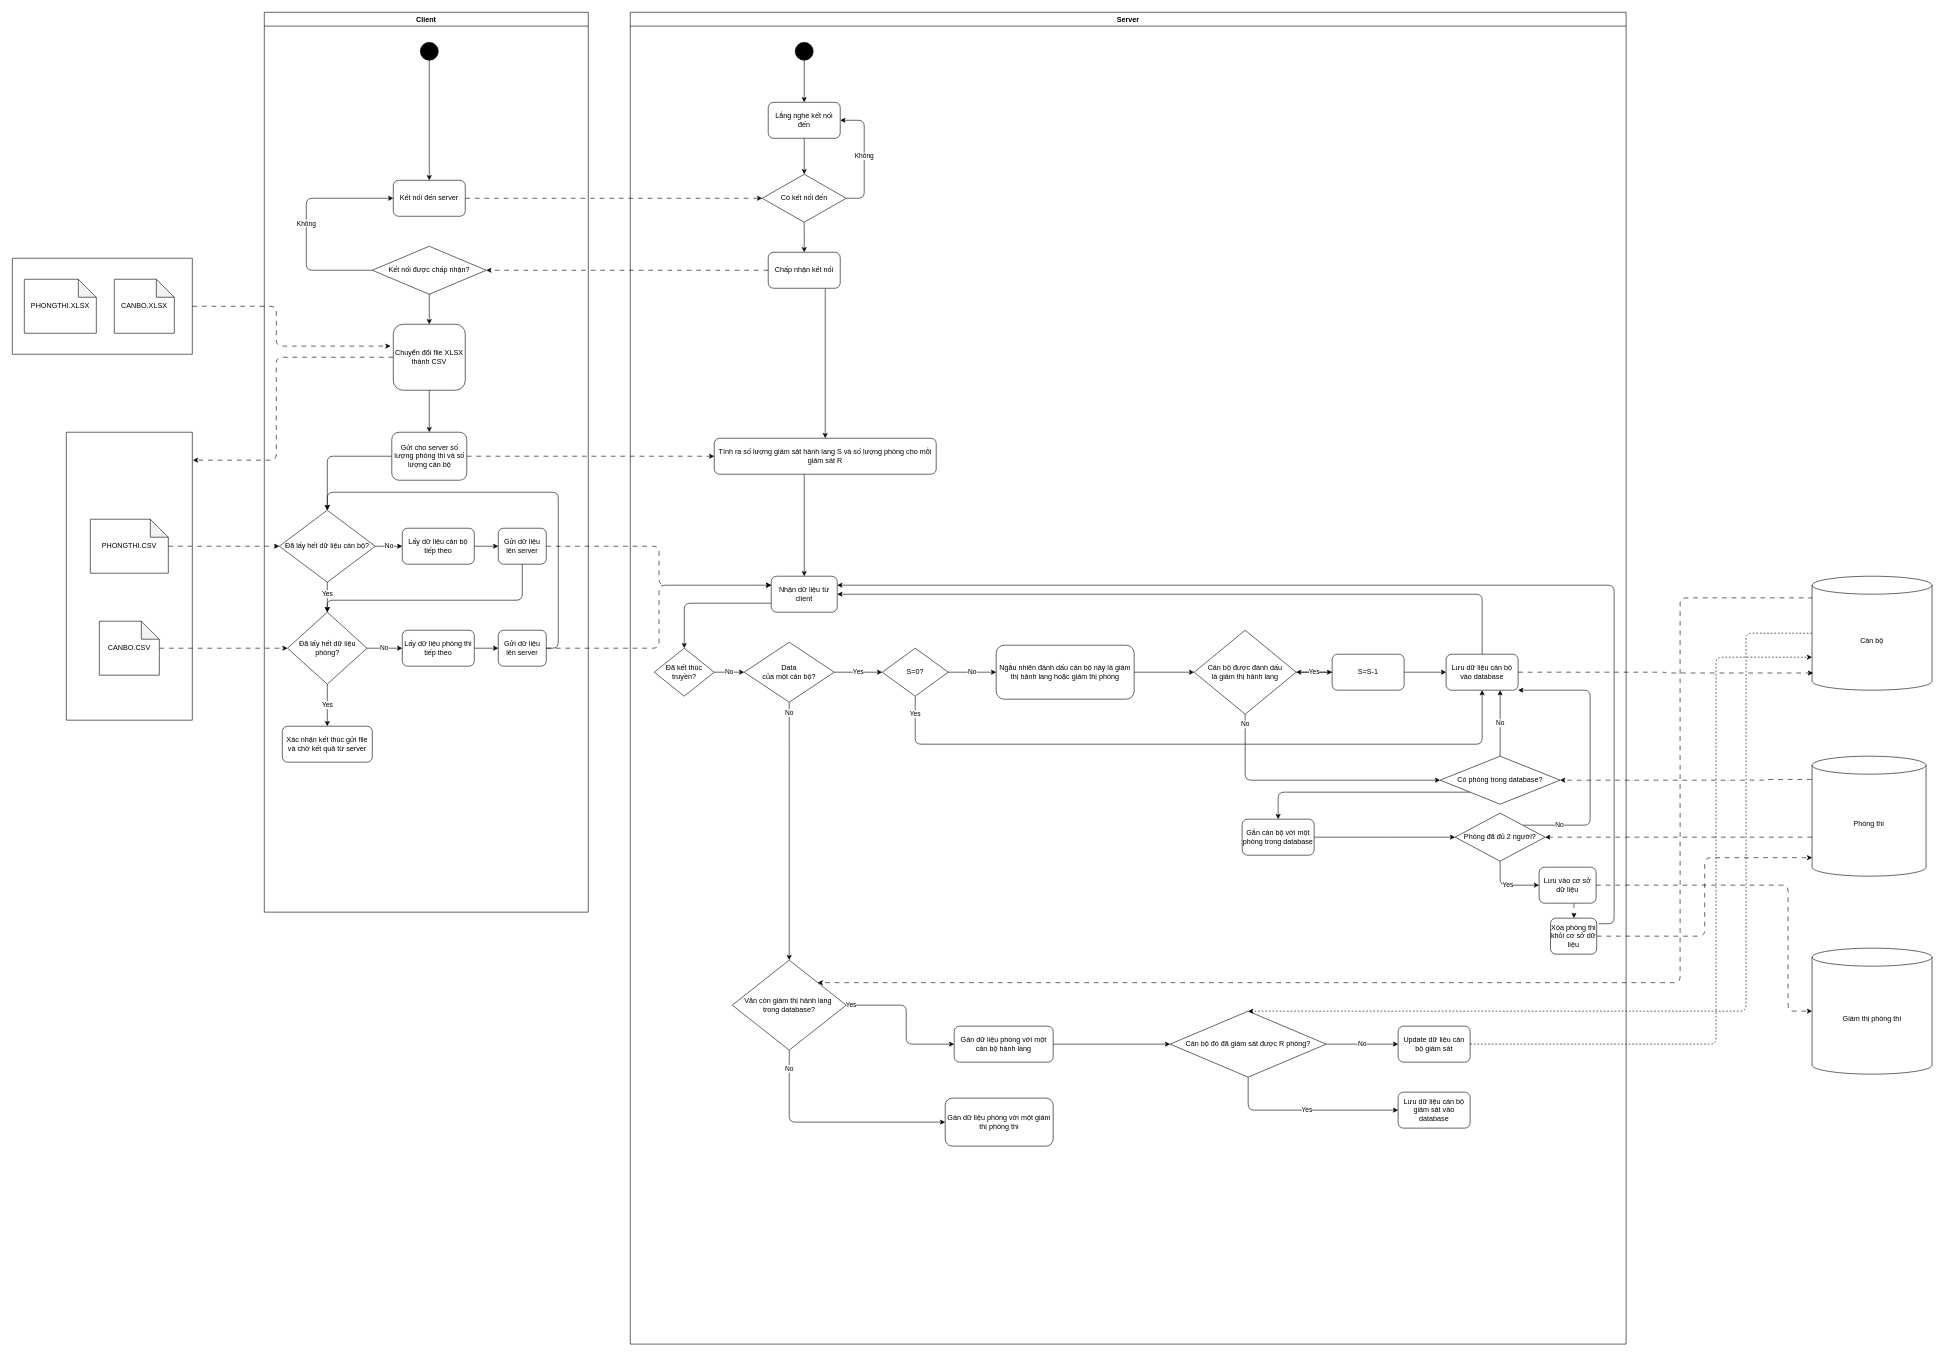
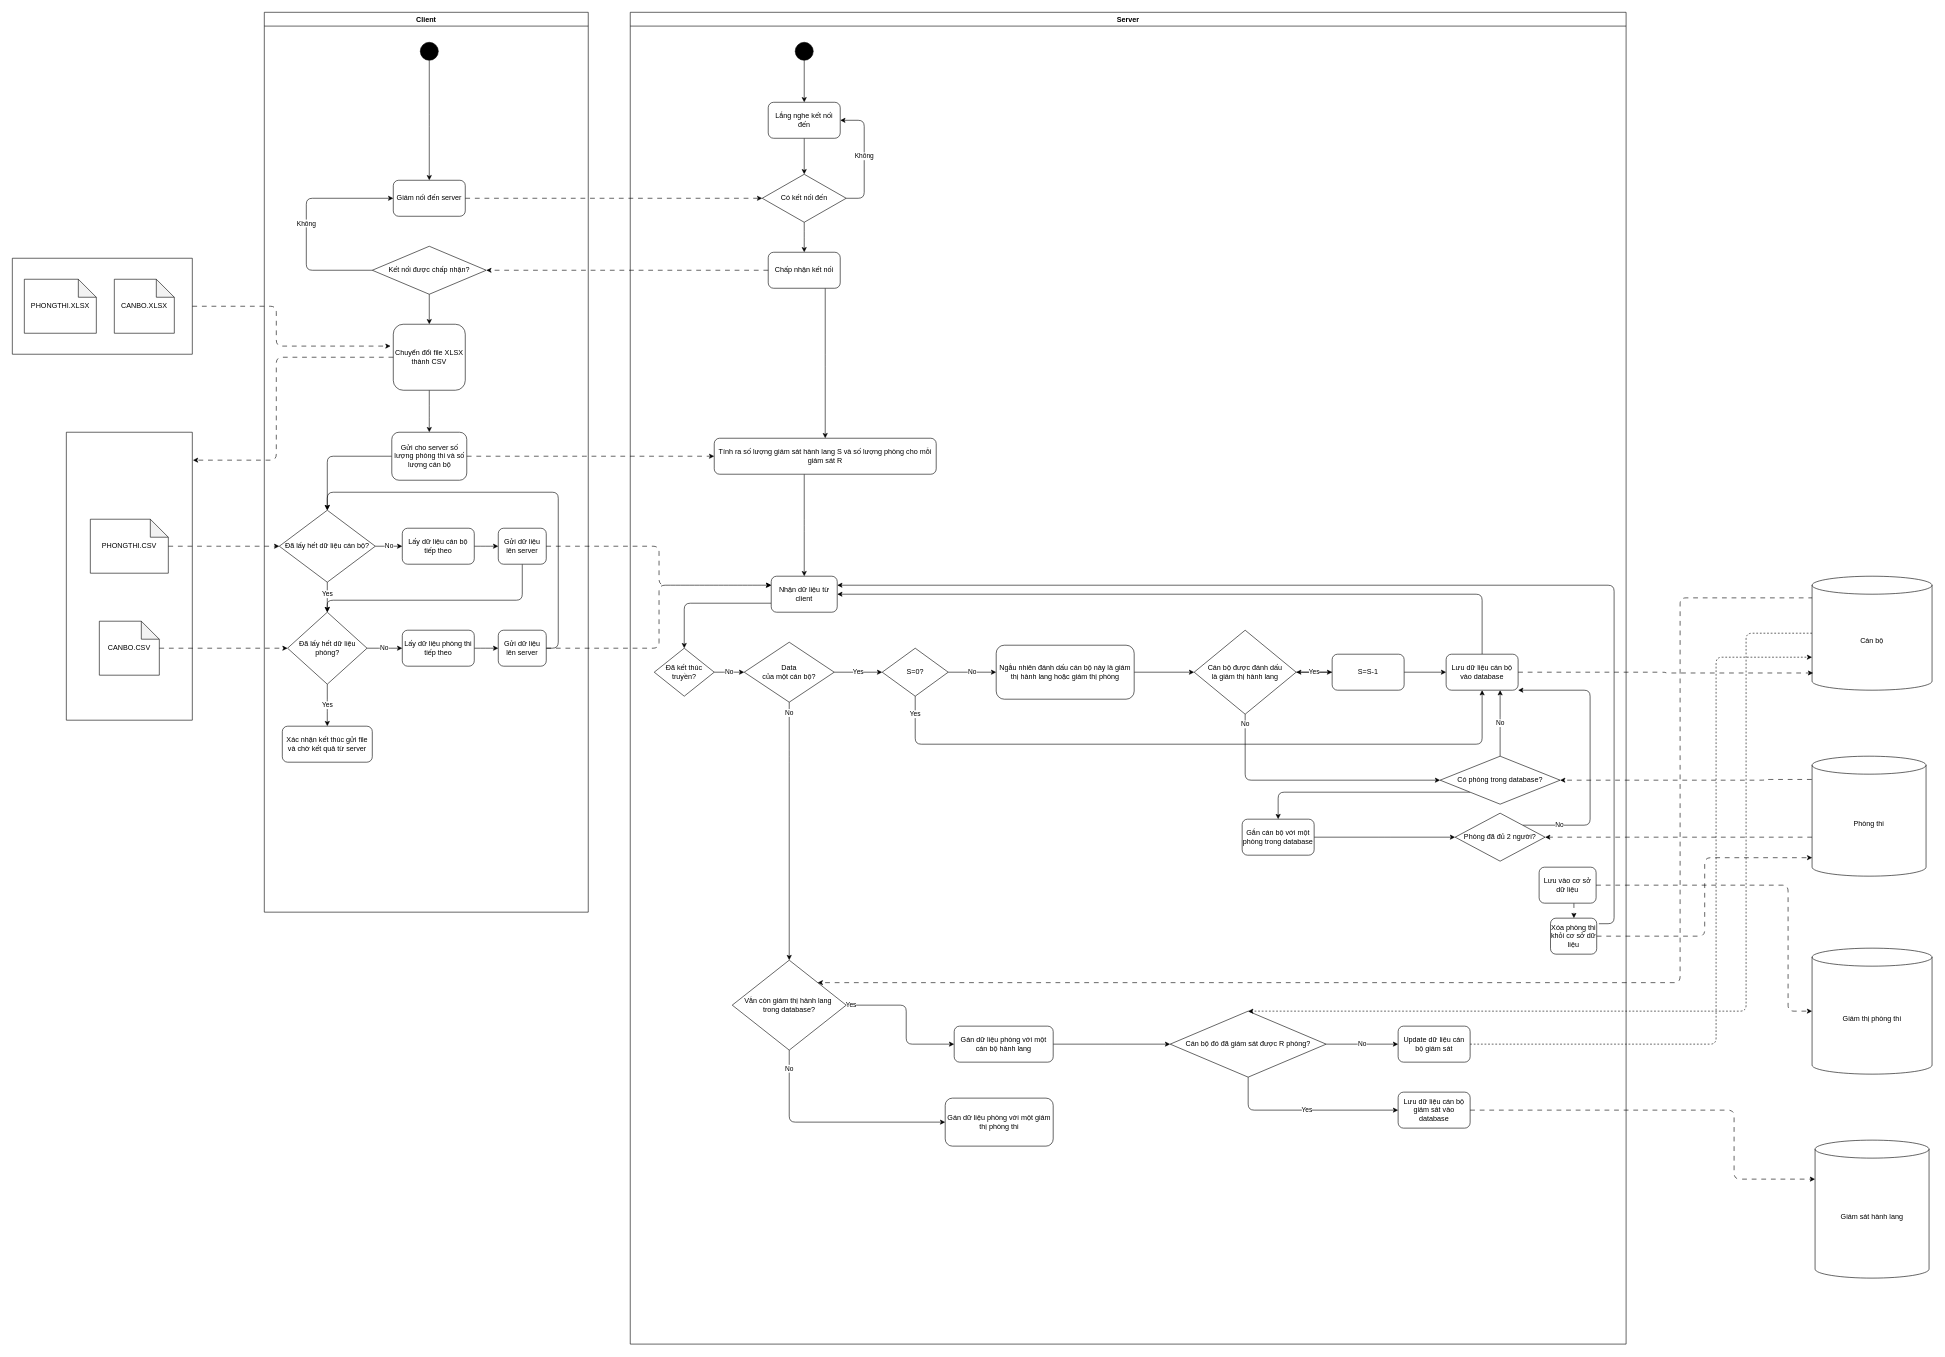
(429, 198) -> (429, 198)
(1505, 885) -> none
none -> (1735, 1177)
none -> (1872, 1209)
